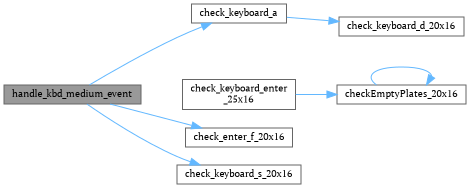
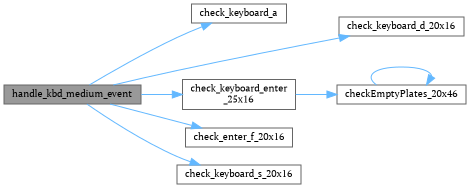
(308, 19) -> (226, 60)
none -> (157, 94)
(402, 94) -> (402, 94)
